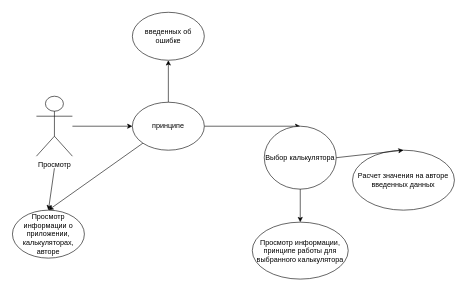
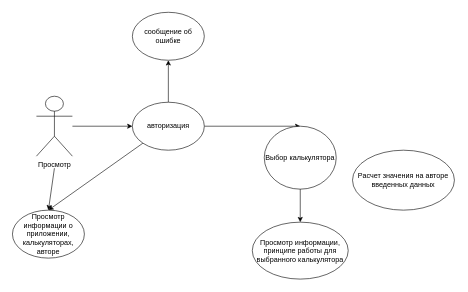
(168, 36) -> (168, 36)
(168, 126) -> (168, 126)
(359, 155) -> none
